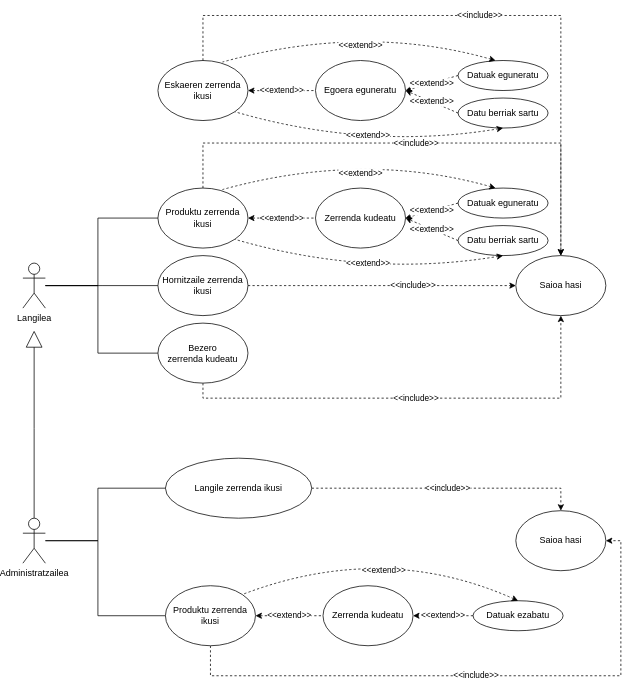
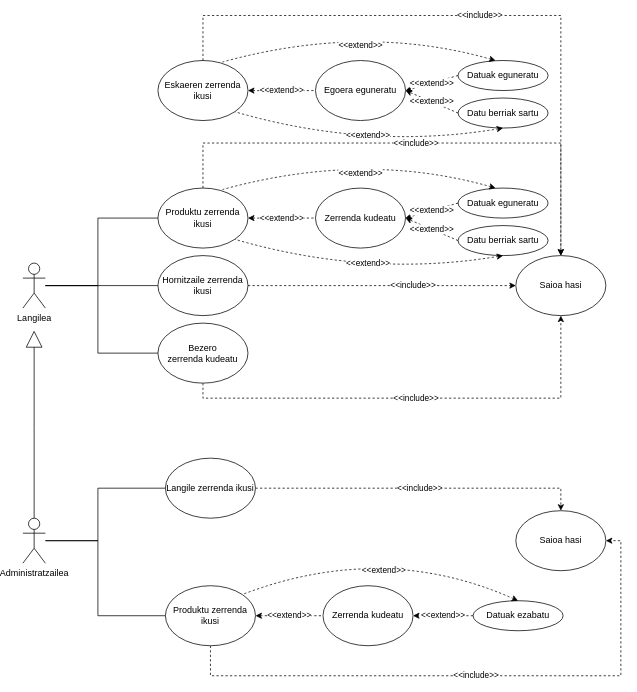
(239, 488) -> (210, 488)
